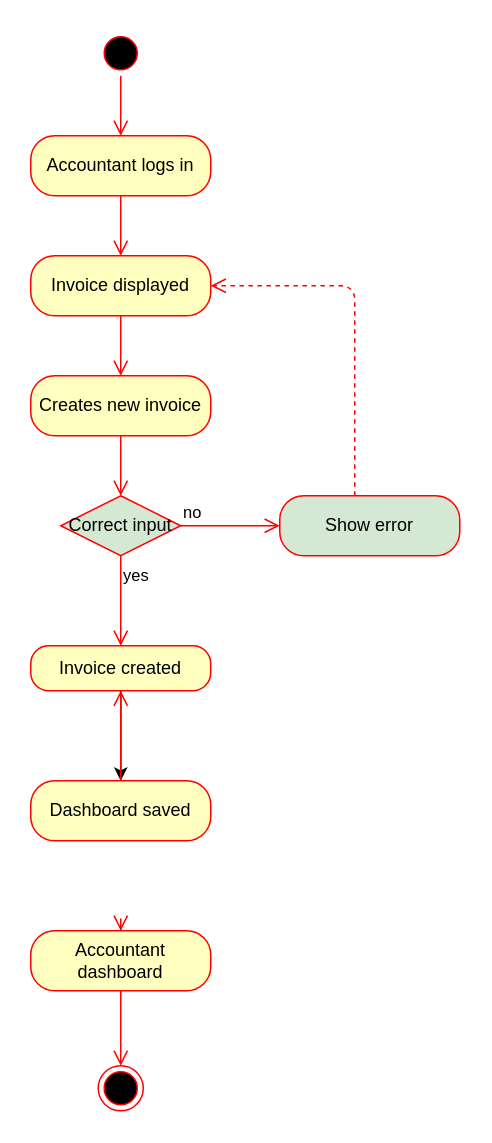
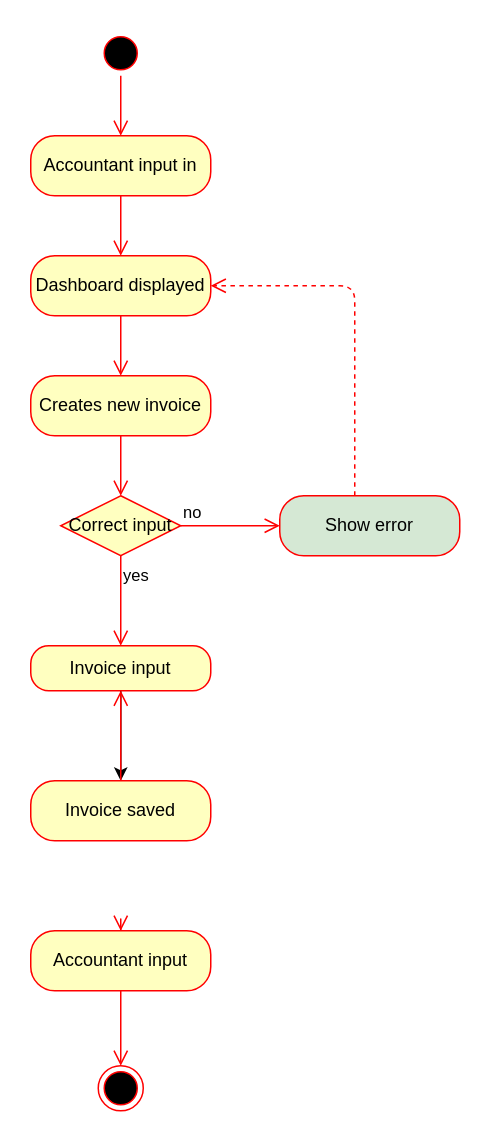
(121, 166) -> (121, 166)
(121, 286) -> (121, 286)
(121, 526) -> (121, 526)
(121, 668) -> (121, 668)
(121, 811) -> (121, 811)
(121, 961) -> (121, 961)
